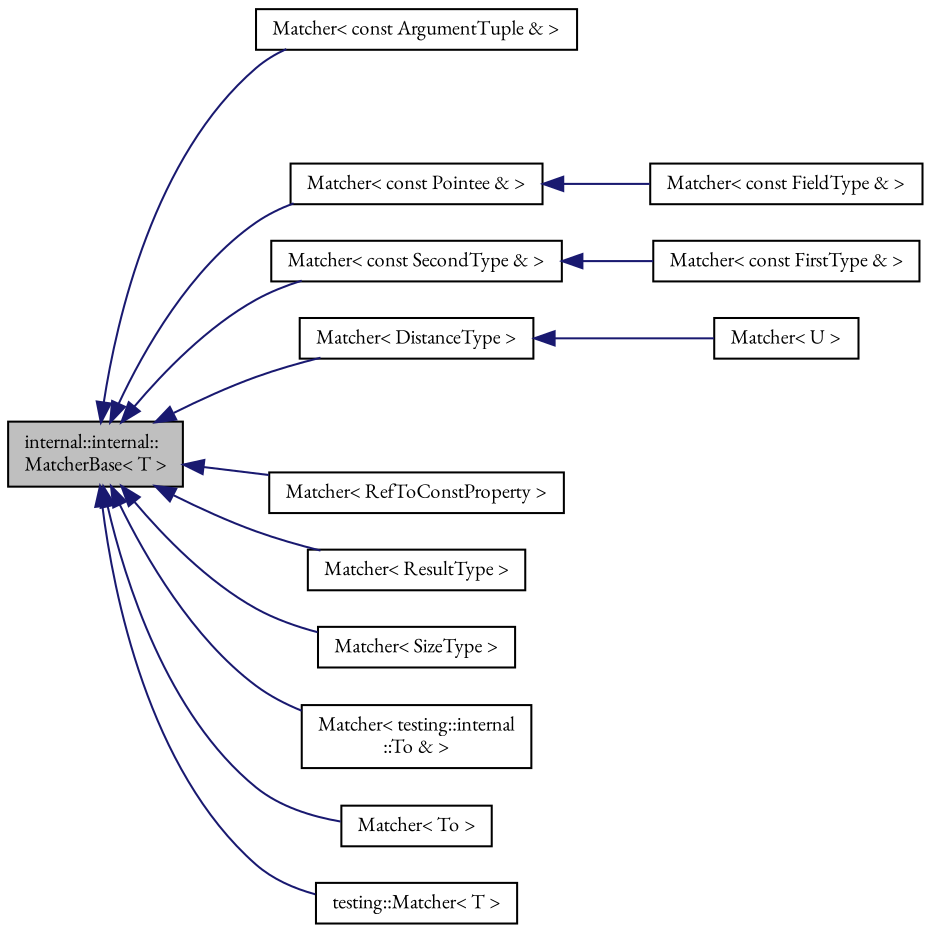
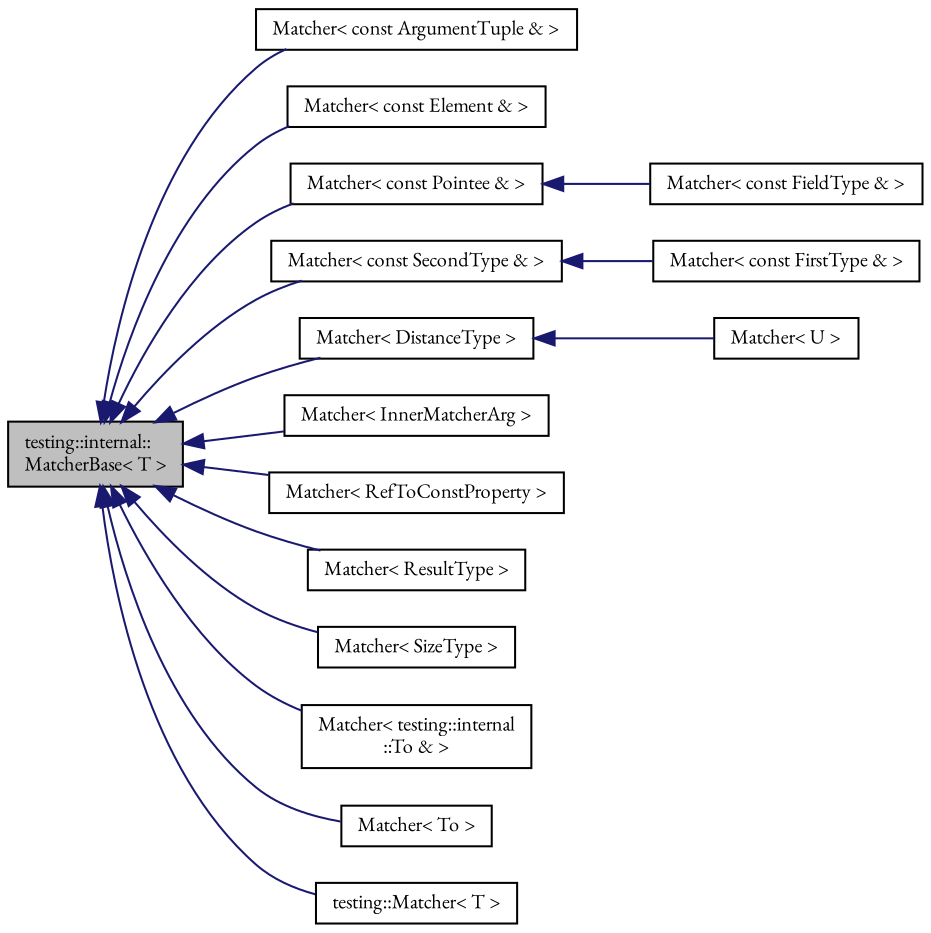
none -> (417, 107)
none -> (417, 416)
(96, 454) -> (96, 454)
